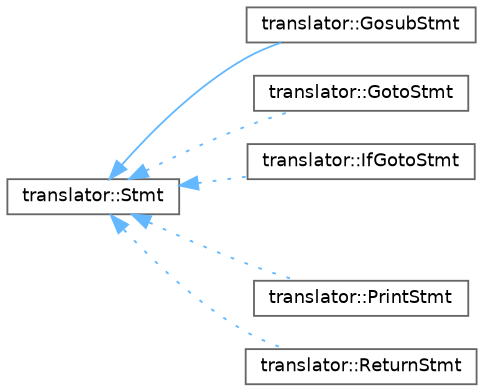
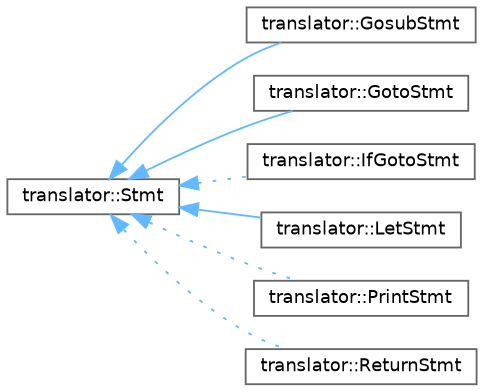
(218, 138) -> (218, 138)
none -> (361, 230)
